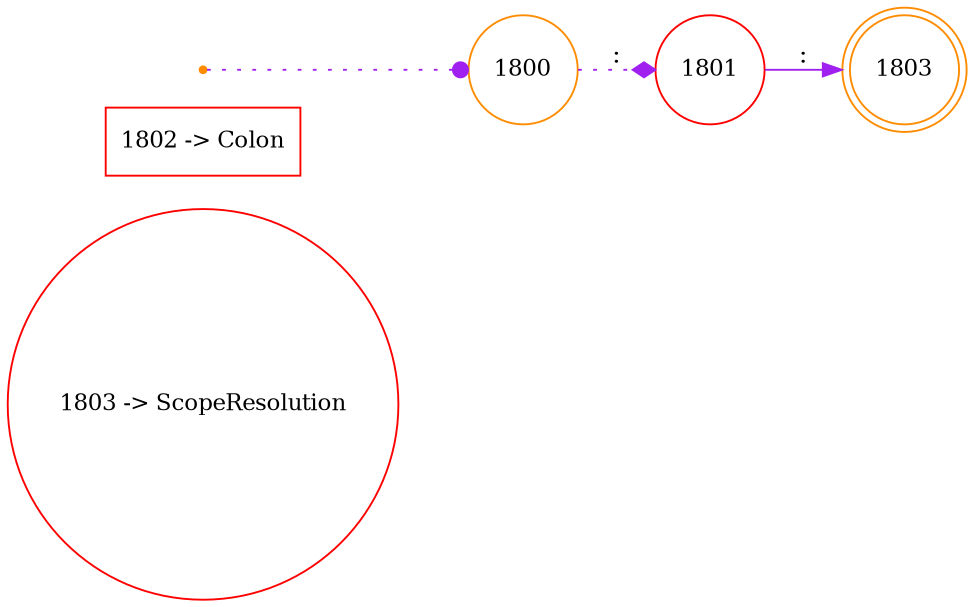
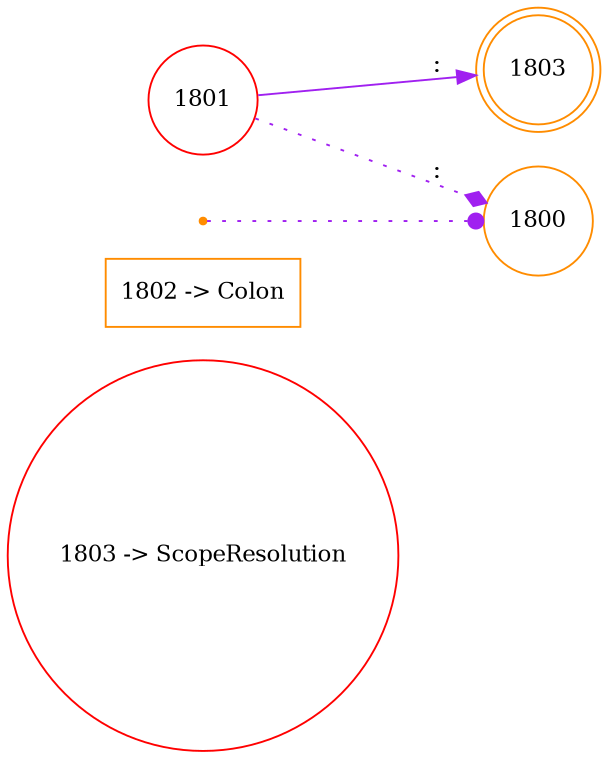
(605, 70) -> (360, 157)
(203, 142) -> (203, 293)
